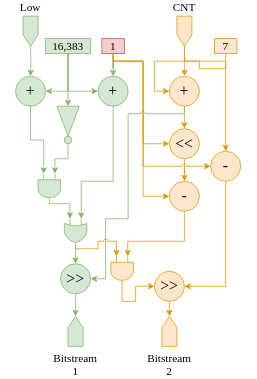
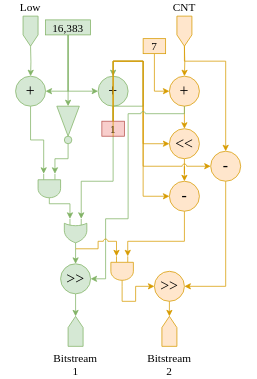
(68, 46) -> (68, 27)
(113, 46) -> (113, 129)
(225, 46) -> (154, 46)
